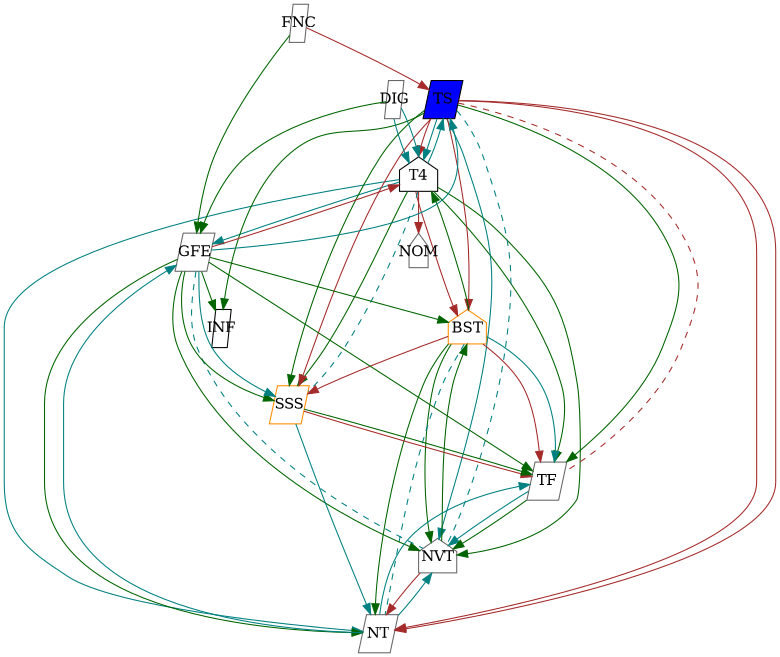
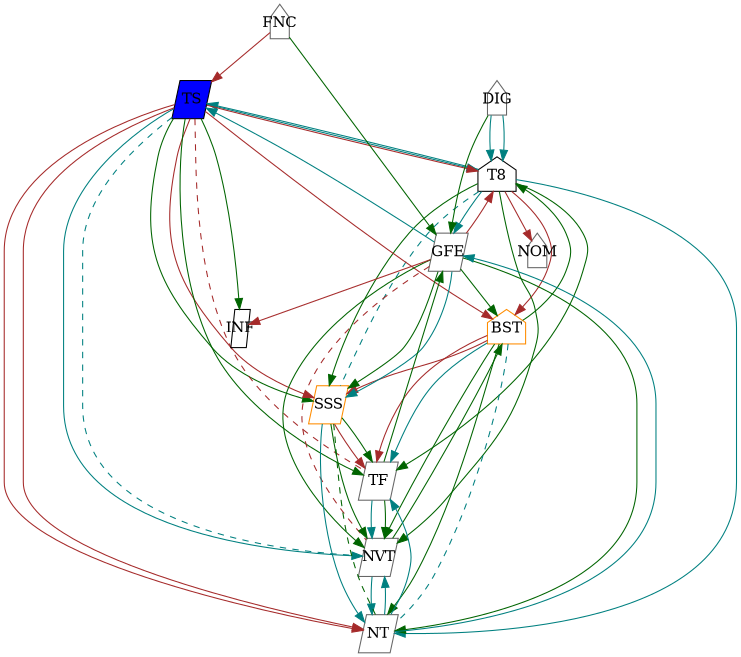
(299, 23) -> (280, 23)
(394, 100) -> (497, 100)
(419, 176) -> (497, 176)
(207, 286) -> (345, 290)
(358, 359) -> (410, 376)
(264, 441) -> (308, 386)
none -> (347, 496)
none -> (341, 497)
(438, 557) -> (378, 557)
(406, 589) -> (371, 590)
